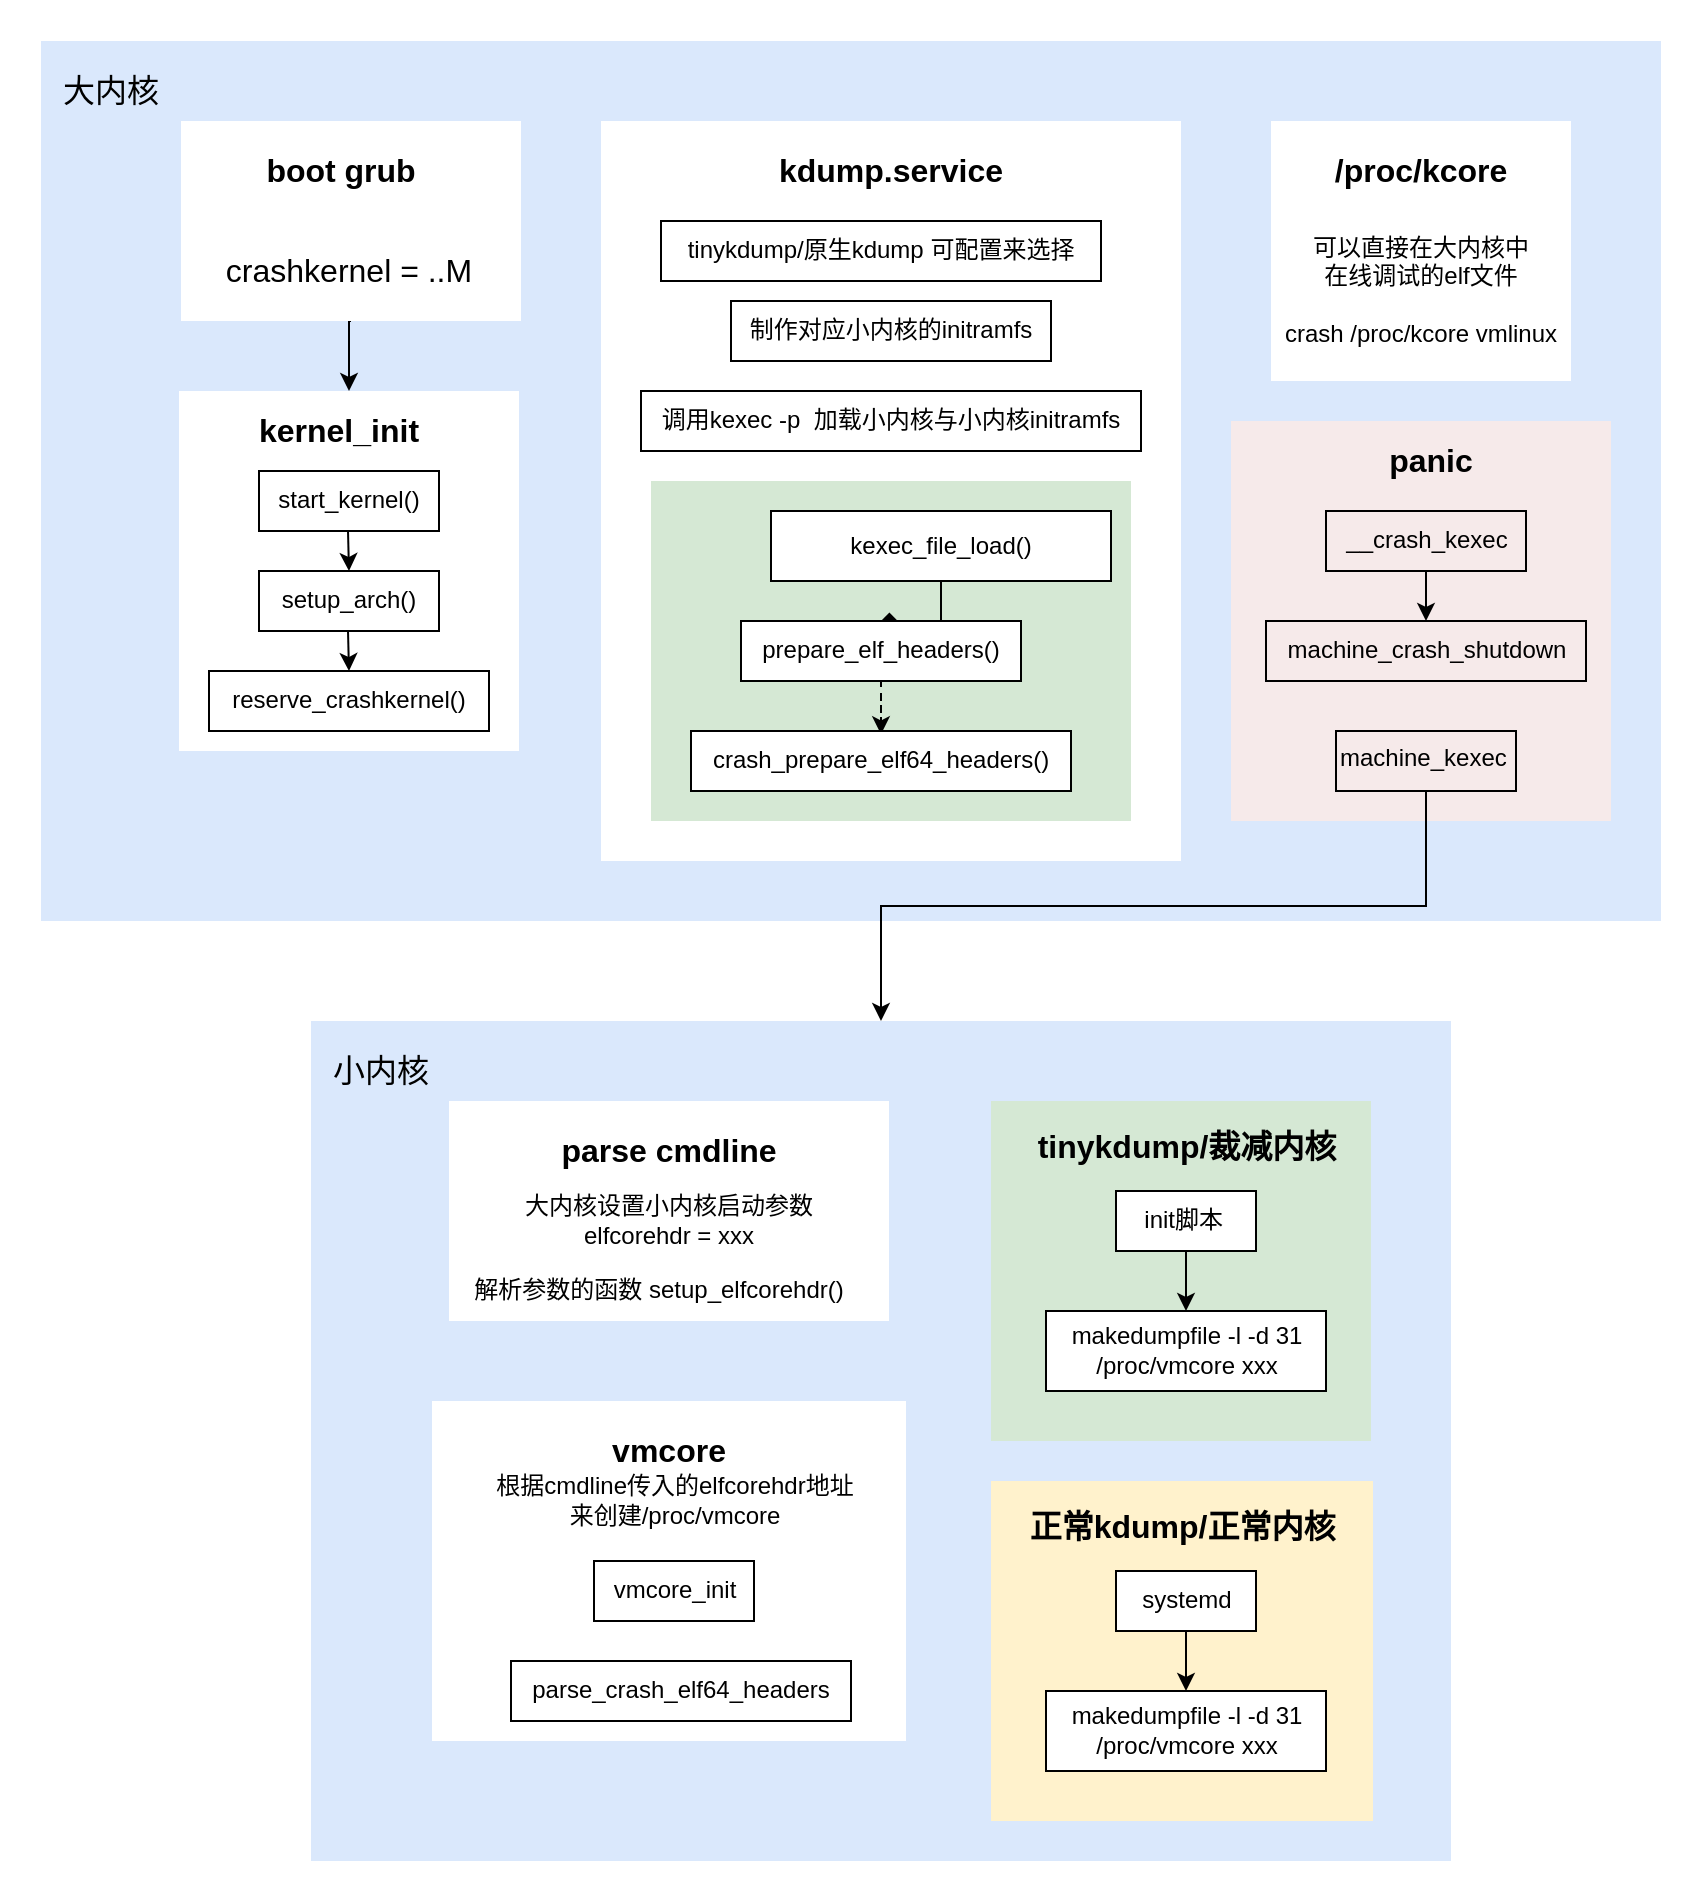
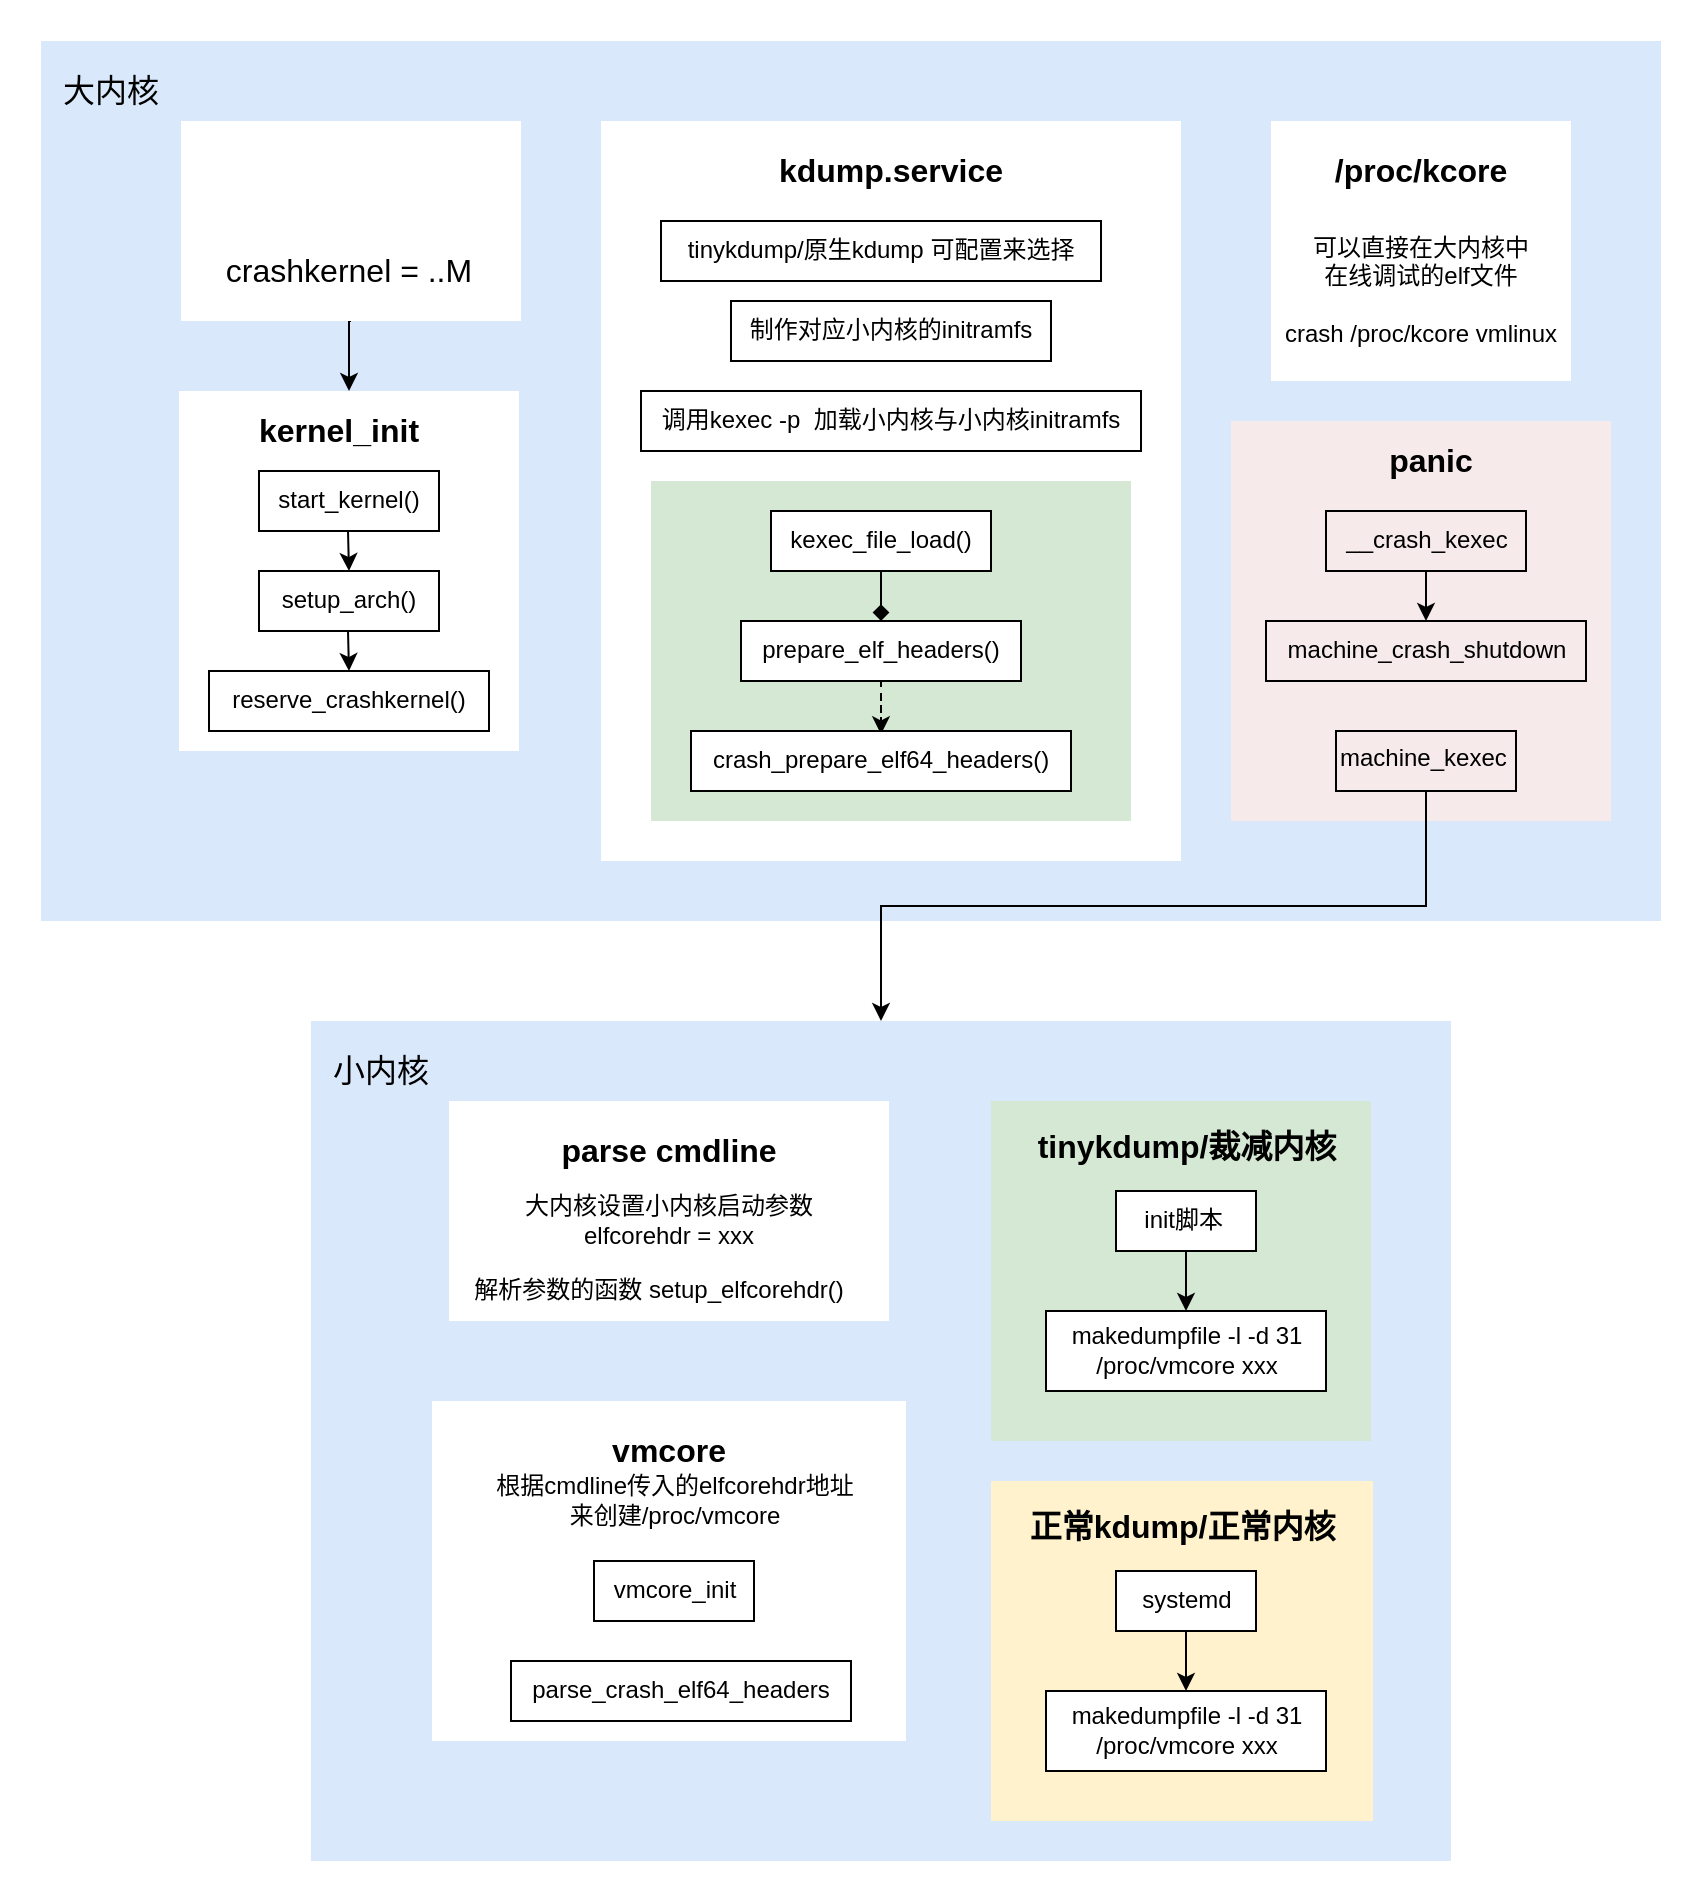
(341, 171) -> none
(941, 546) -> (881, 541)
